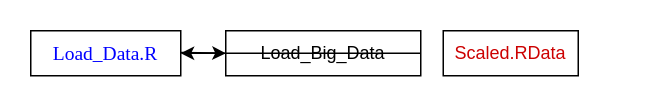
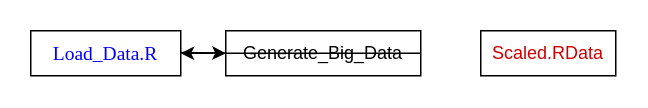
(323, 53) -> (323, 53)
(511, 53) -> (548, 53)
